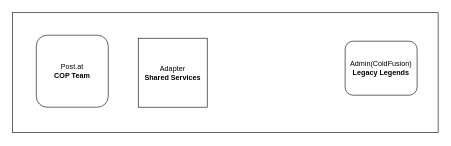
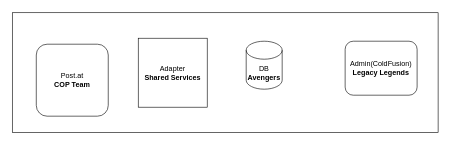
none -> (264, 65)
(72, 71) -> (72, 80)
